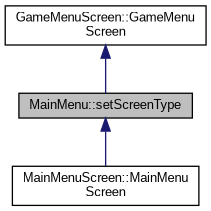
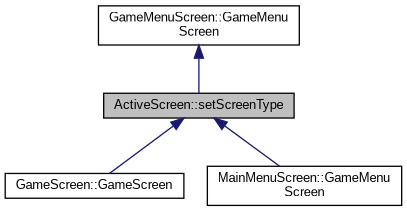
(106, 106) -> (199, 106)
none -> (95, 186)
(106, 186) -> (305, 186)
